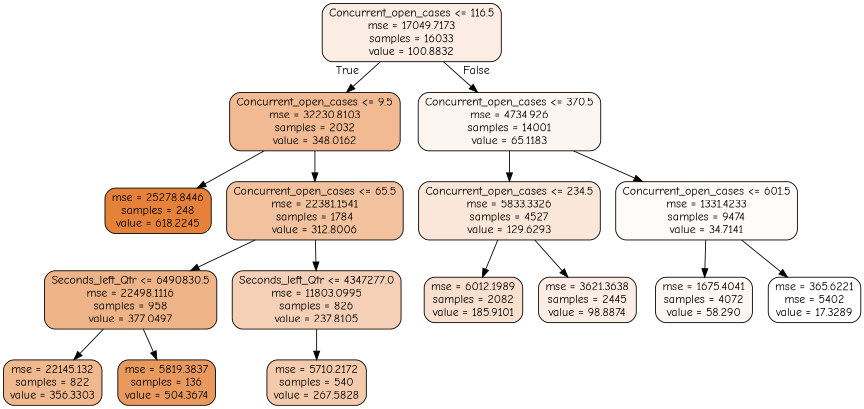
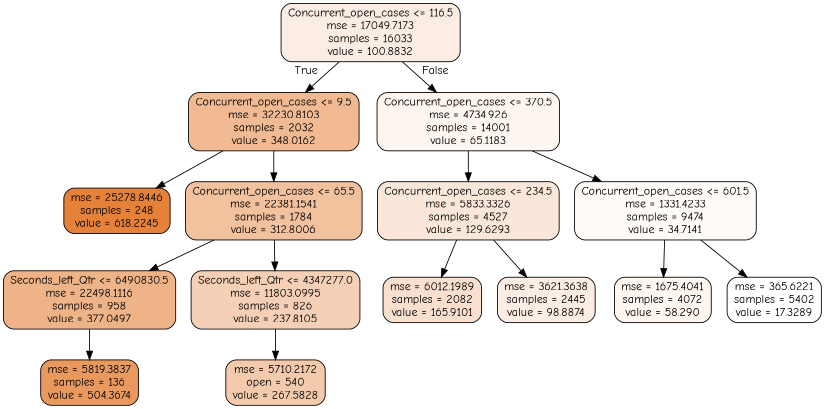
(473, 300) -> (432, 300)
(815, 300) -> (774, 300)
(53, 383) -> none
(317, 383) -> (276, 383)
